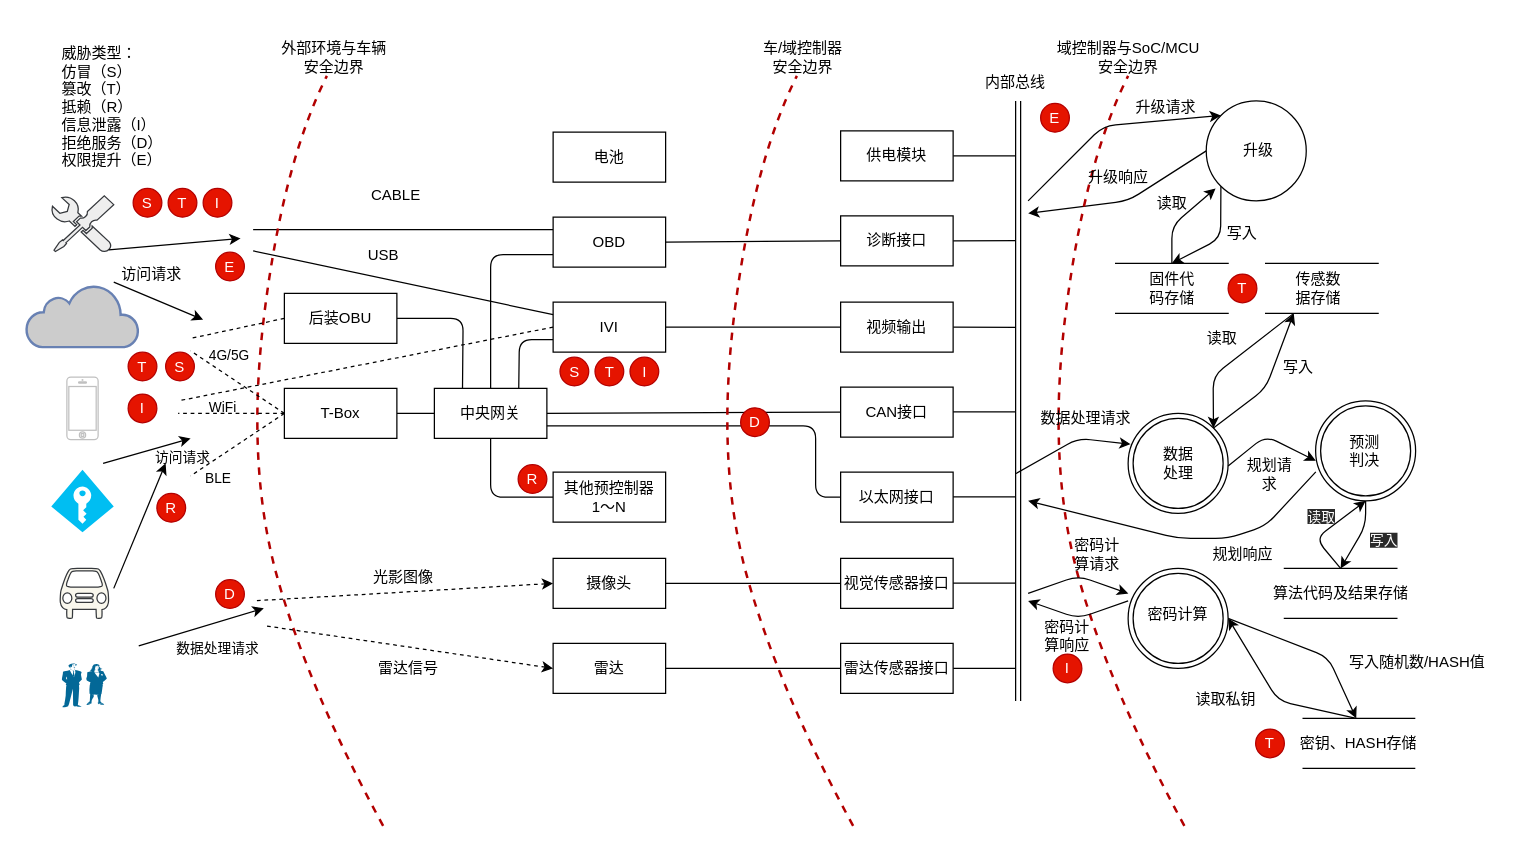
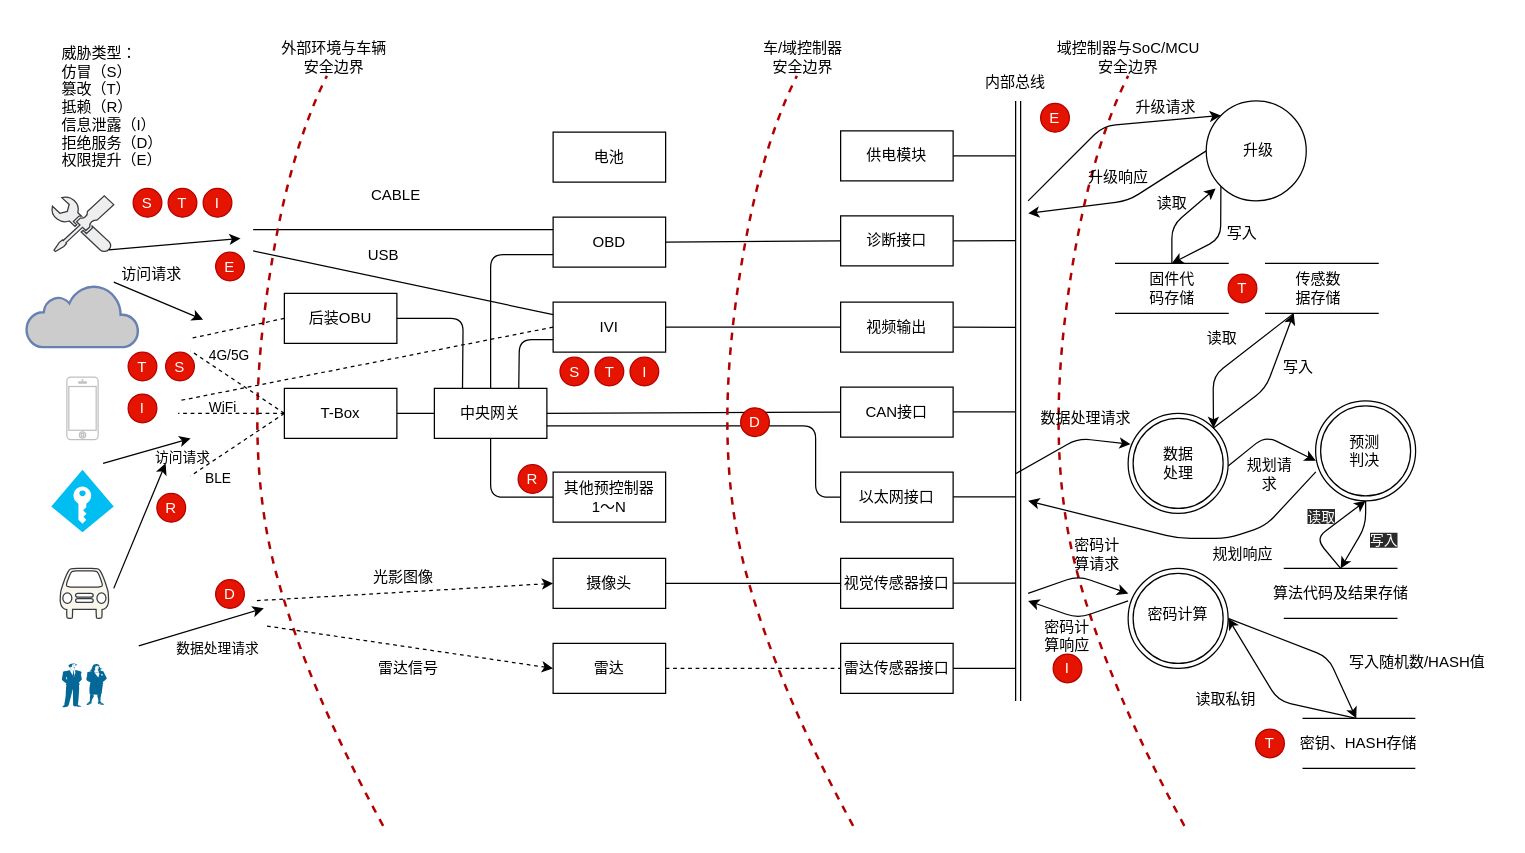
(753, 668) -> (753, 668)
